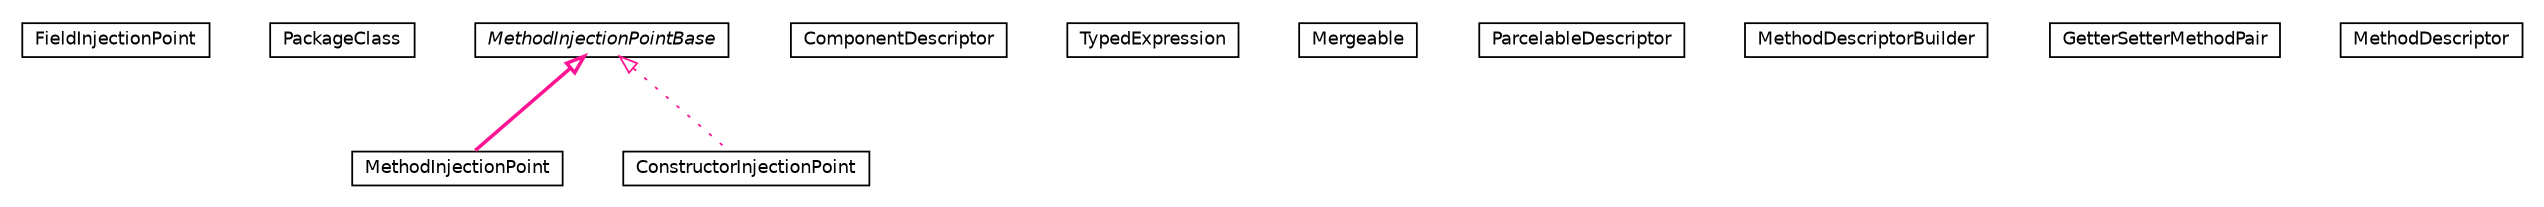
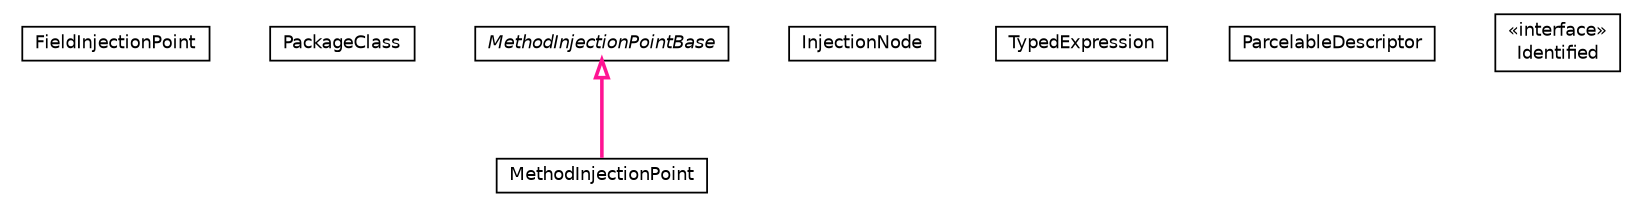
(898, 39) -> none
(1358, 39) -> none
(1866, 39) -> none
(2164, 39) -> none
(2432, 39) -> none
none -> (862, 43)
none -> (1558, 43)
(746, 168) -> none
